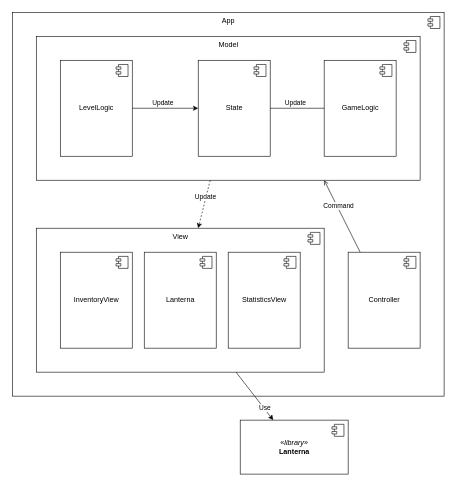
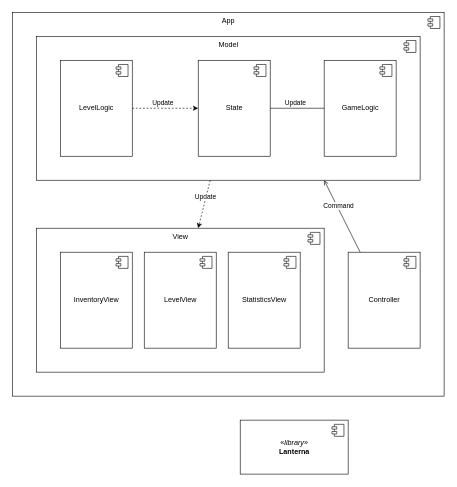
(163, 108) -> (163, 108)
(181, 300) -> (181, 300)
(254, 395) -> none
